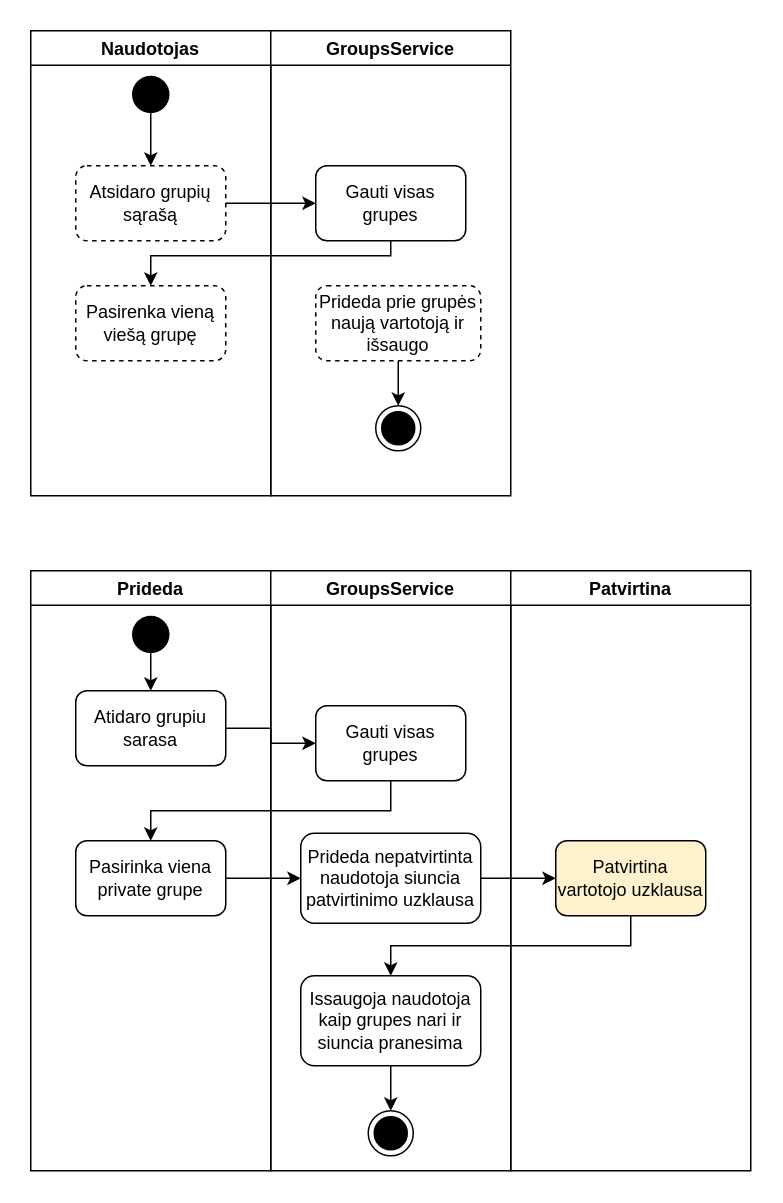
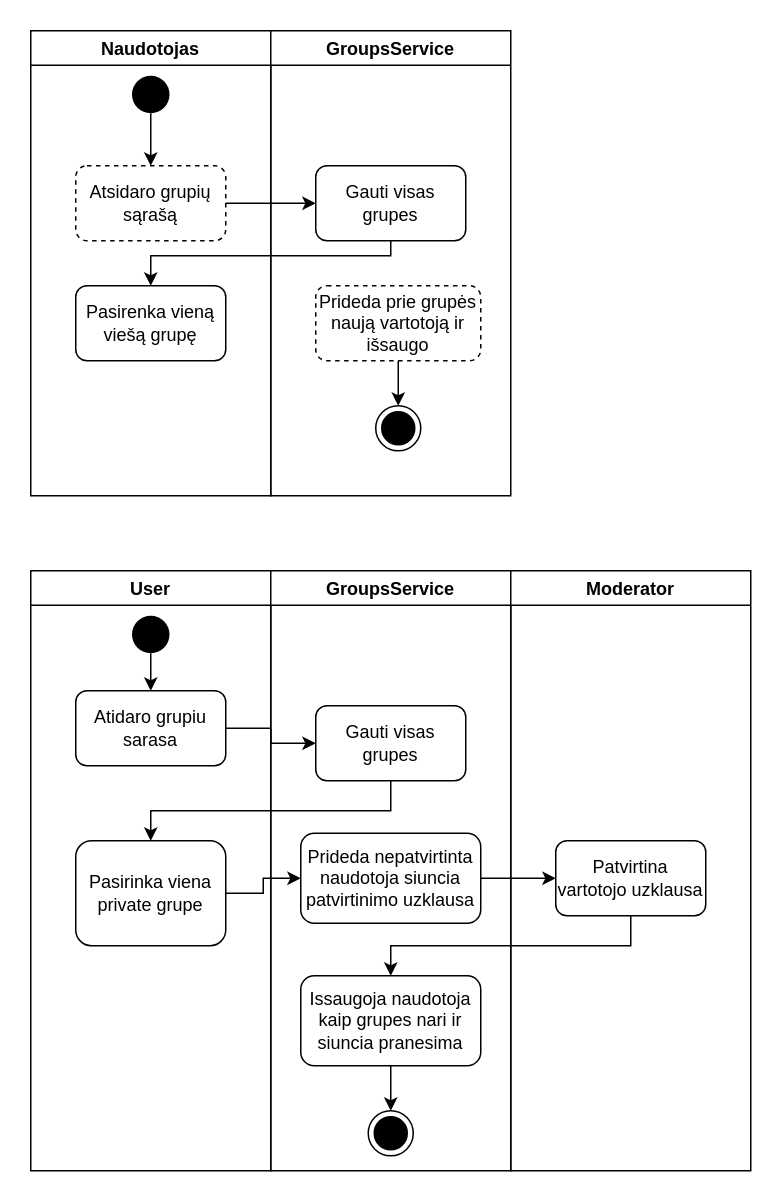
(151, 323) -> (151, 323)
(150, 589) -> (150, 589)
(630, 589) -> (630, 589)
(151, 878) -> (151, 893)
(631, 878) -> (631, 878)
